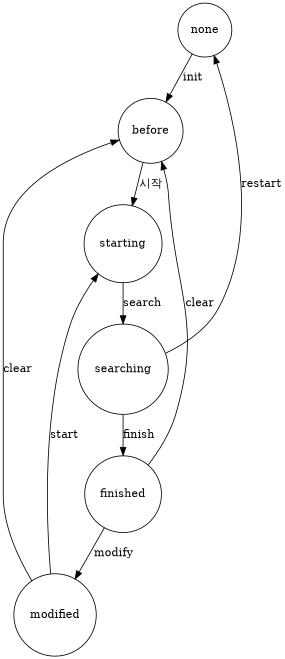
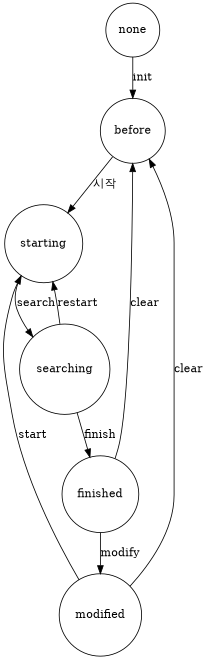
(241, 222) -> (57, 307)
